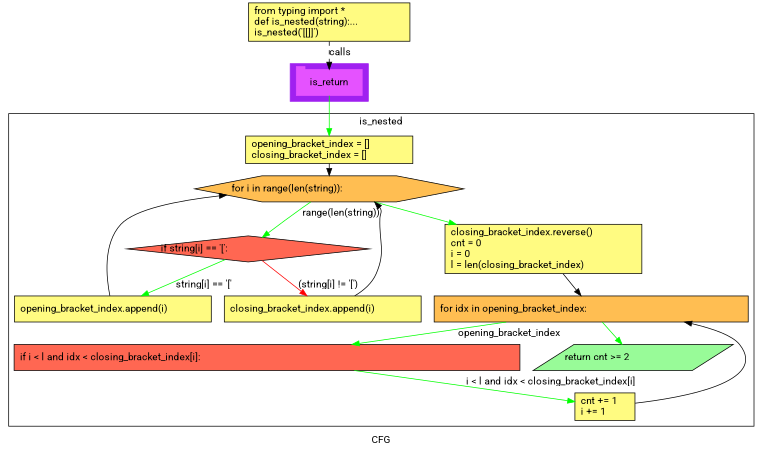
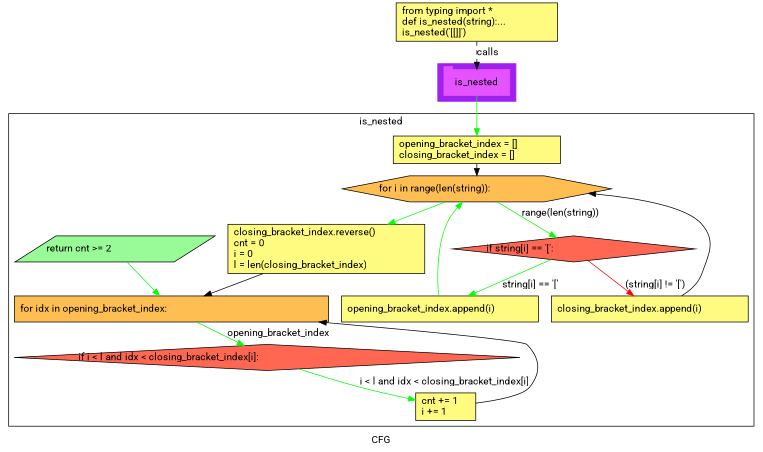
(329, 82) -> (477, 82)
(133, 216) -> (440, 250)
(610, 330) -> (141, 276)
(267, 357) -> (267, 357)
